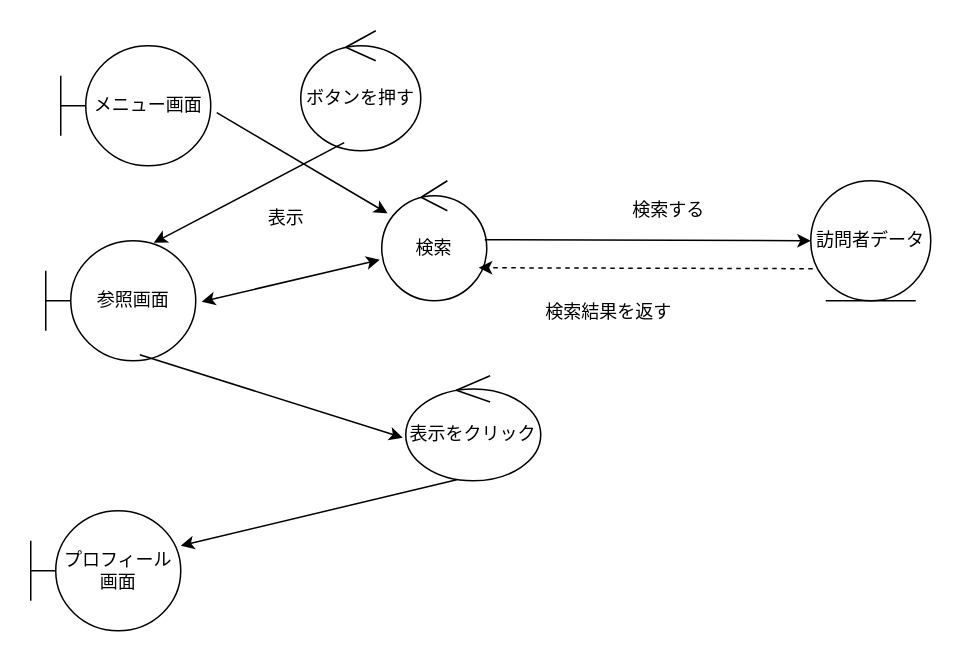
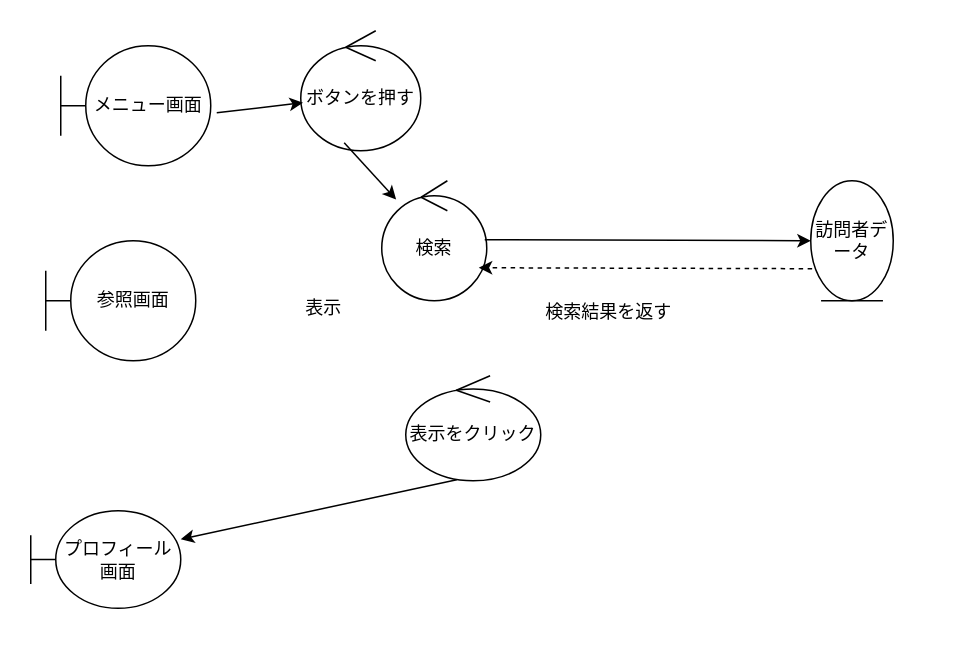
(298, 161) -> (255, 108)
(254, 190) -> (367, 167)
(668, 211) -> none
(286, 218) -> (323, 308)
(871, 241) -> (852, 241)
(290, 281) -> none
(267, 395) -> none
(106, 571) -> (106, 560)
